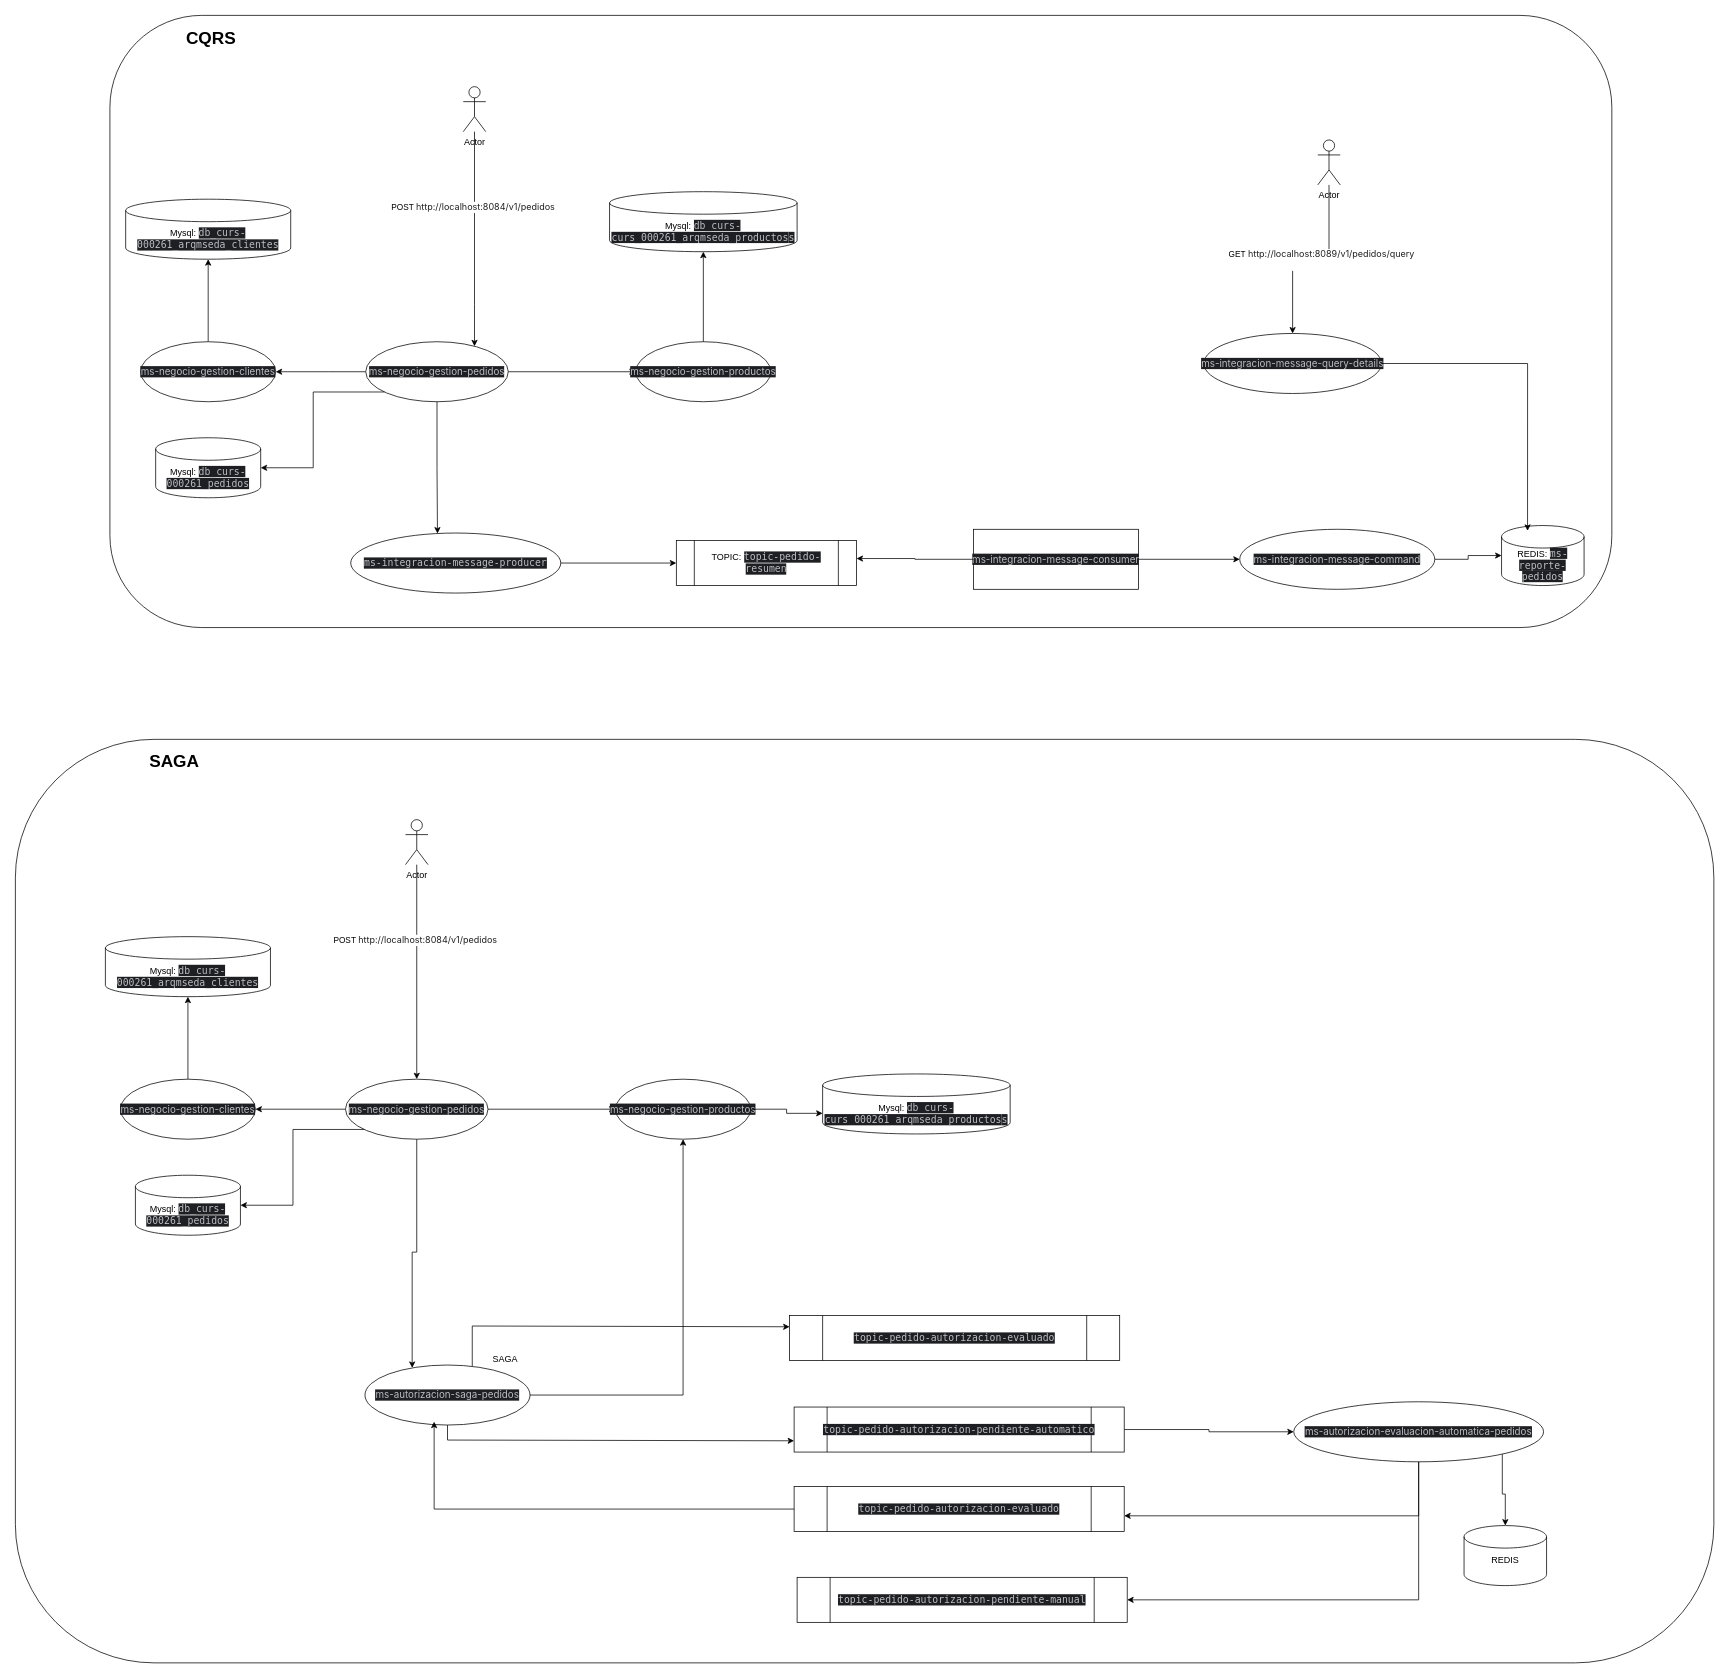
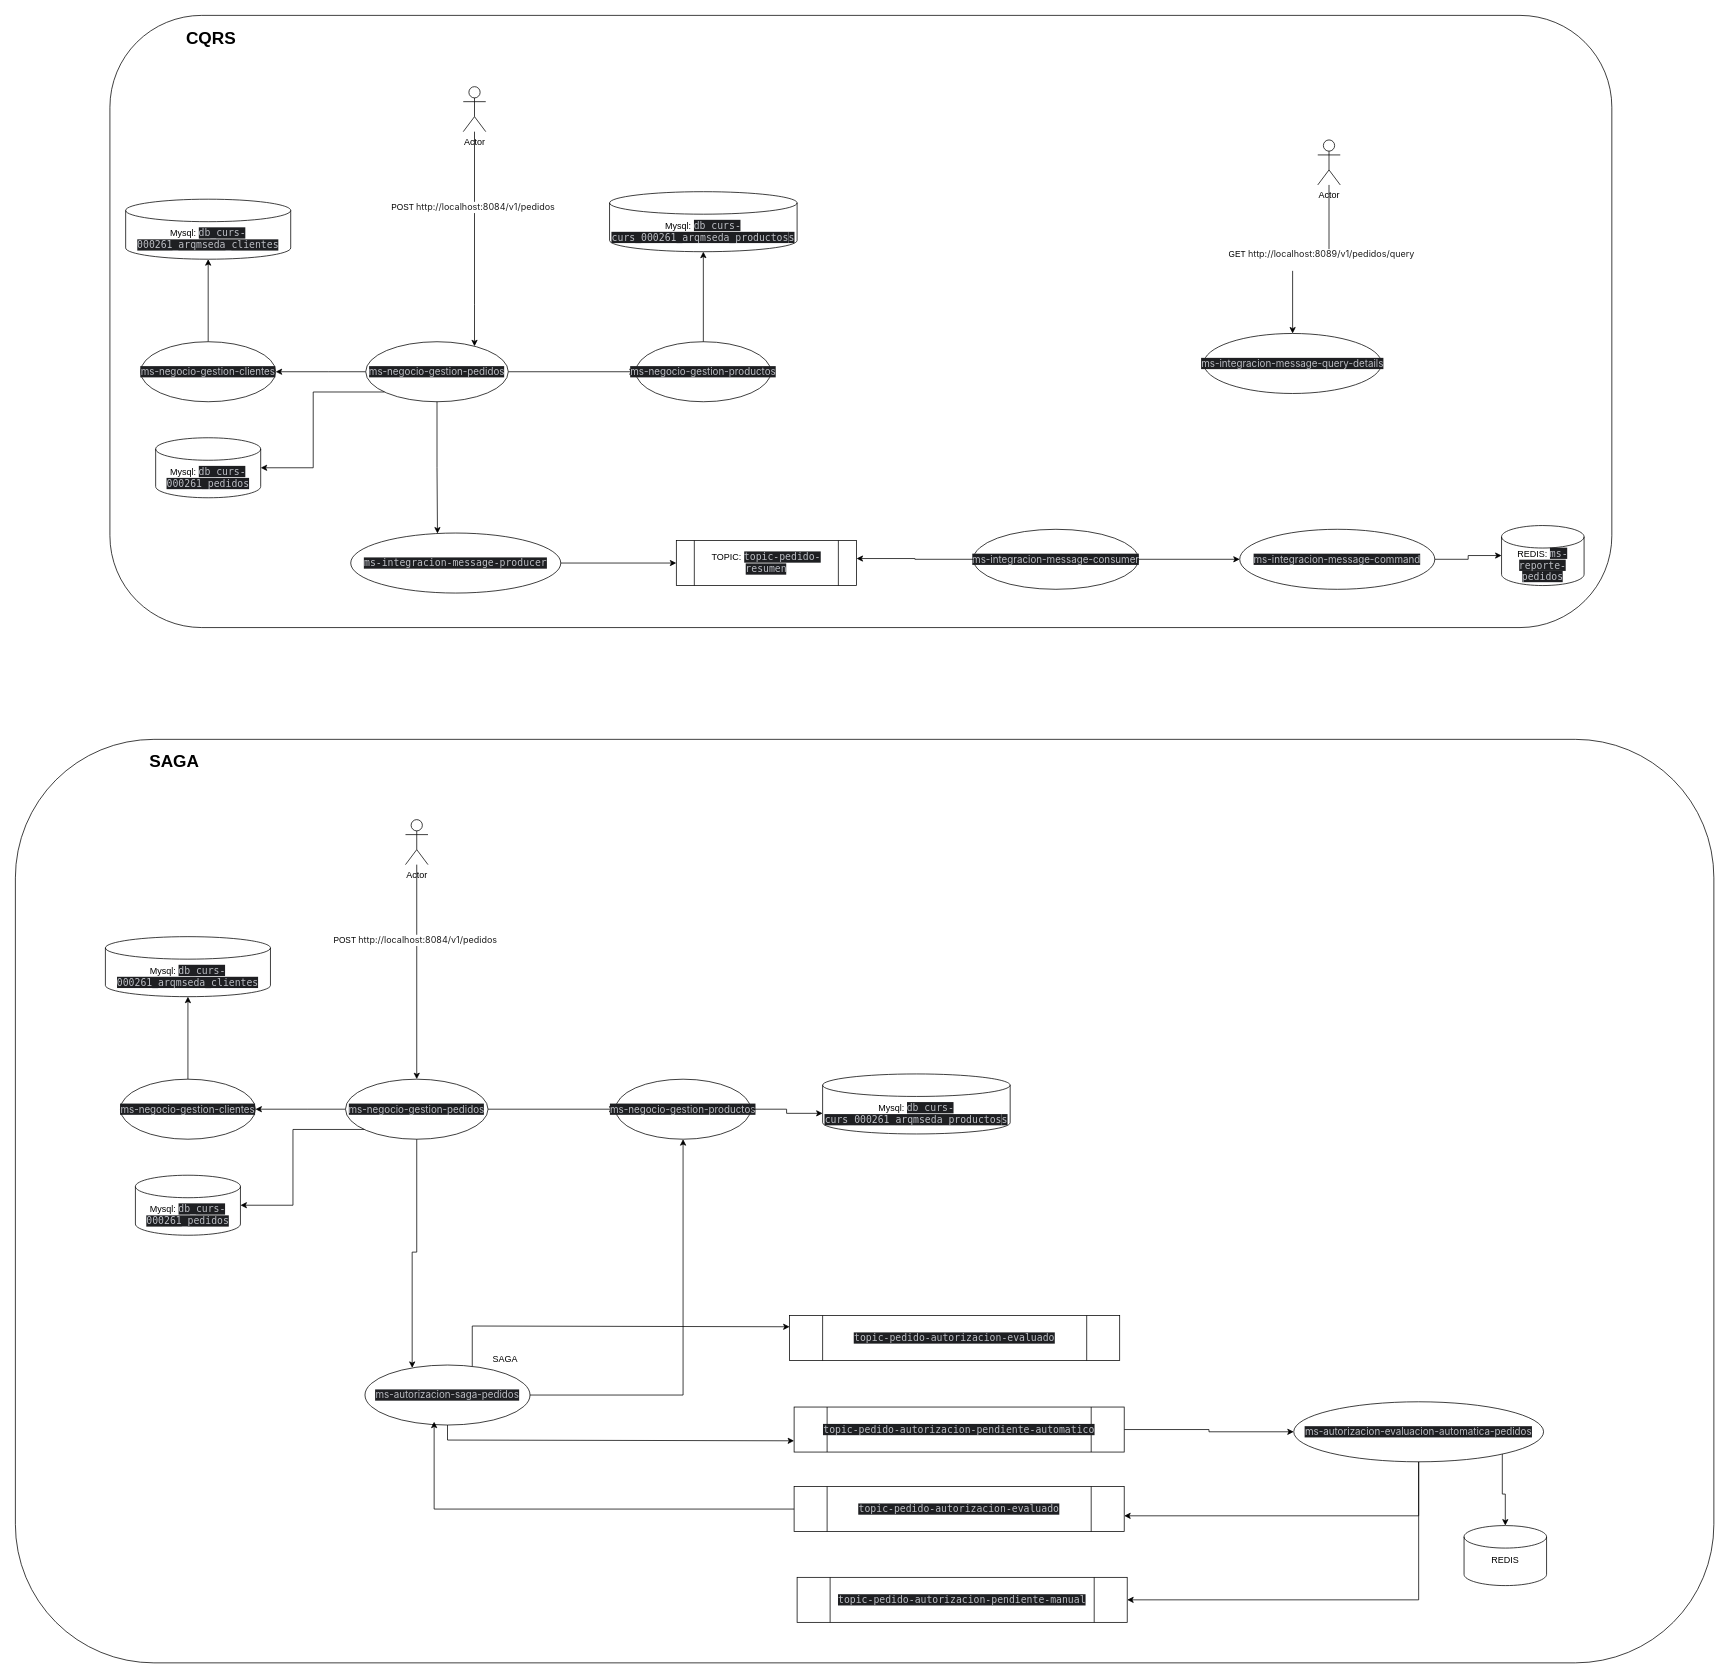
(1527, 371) -> none
(1056, 559) -> (1056, 559)
